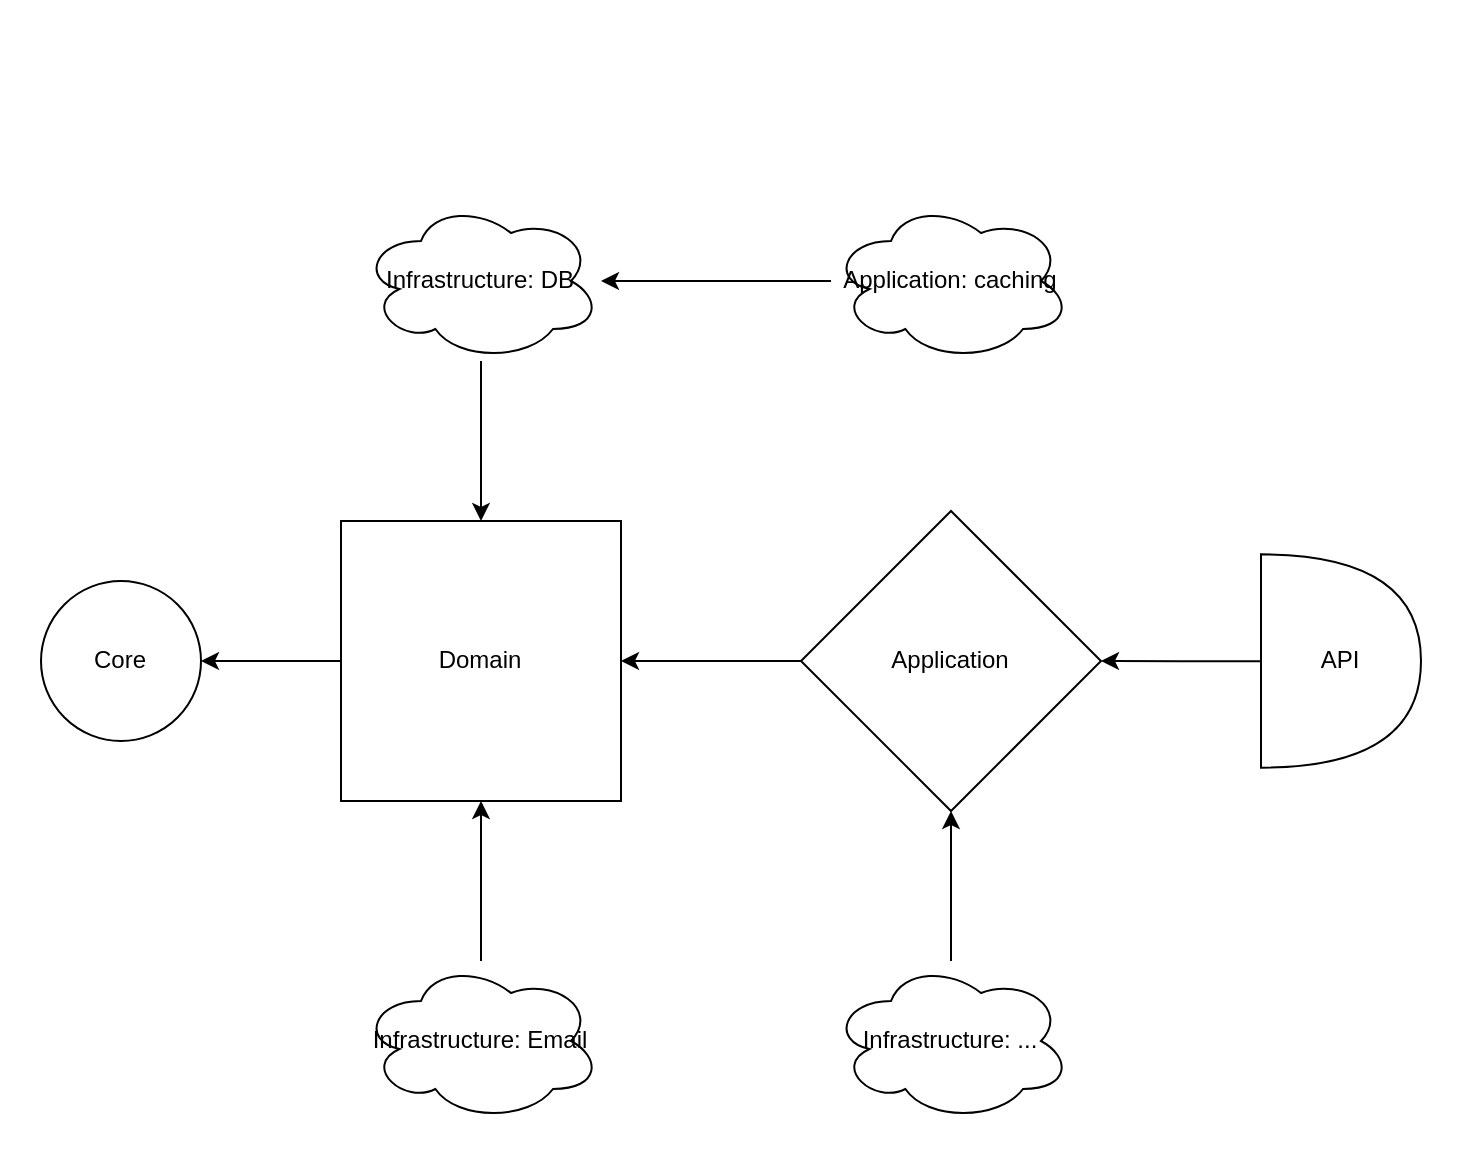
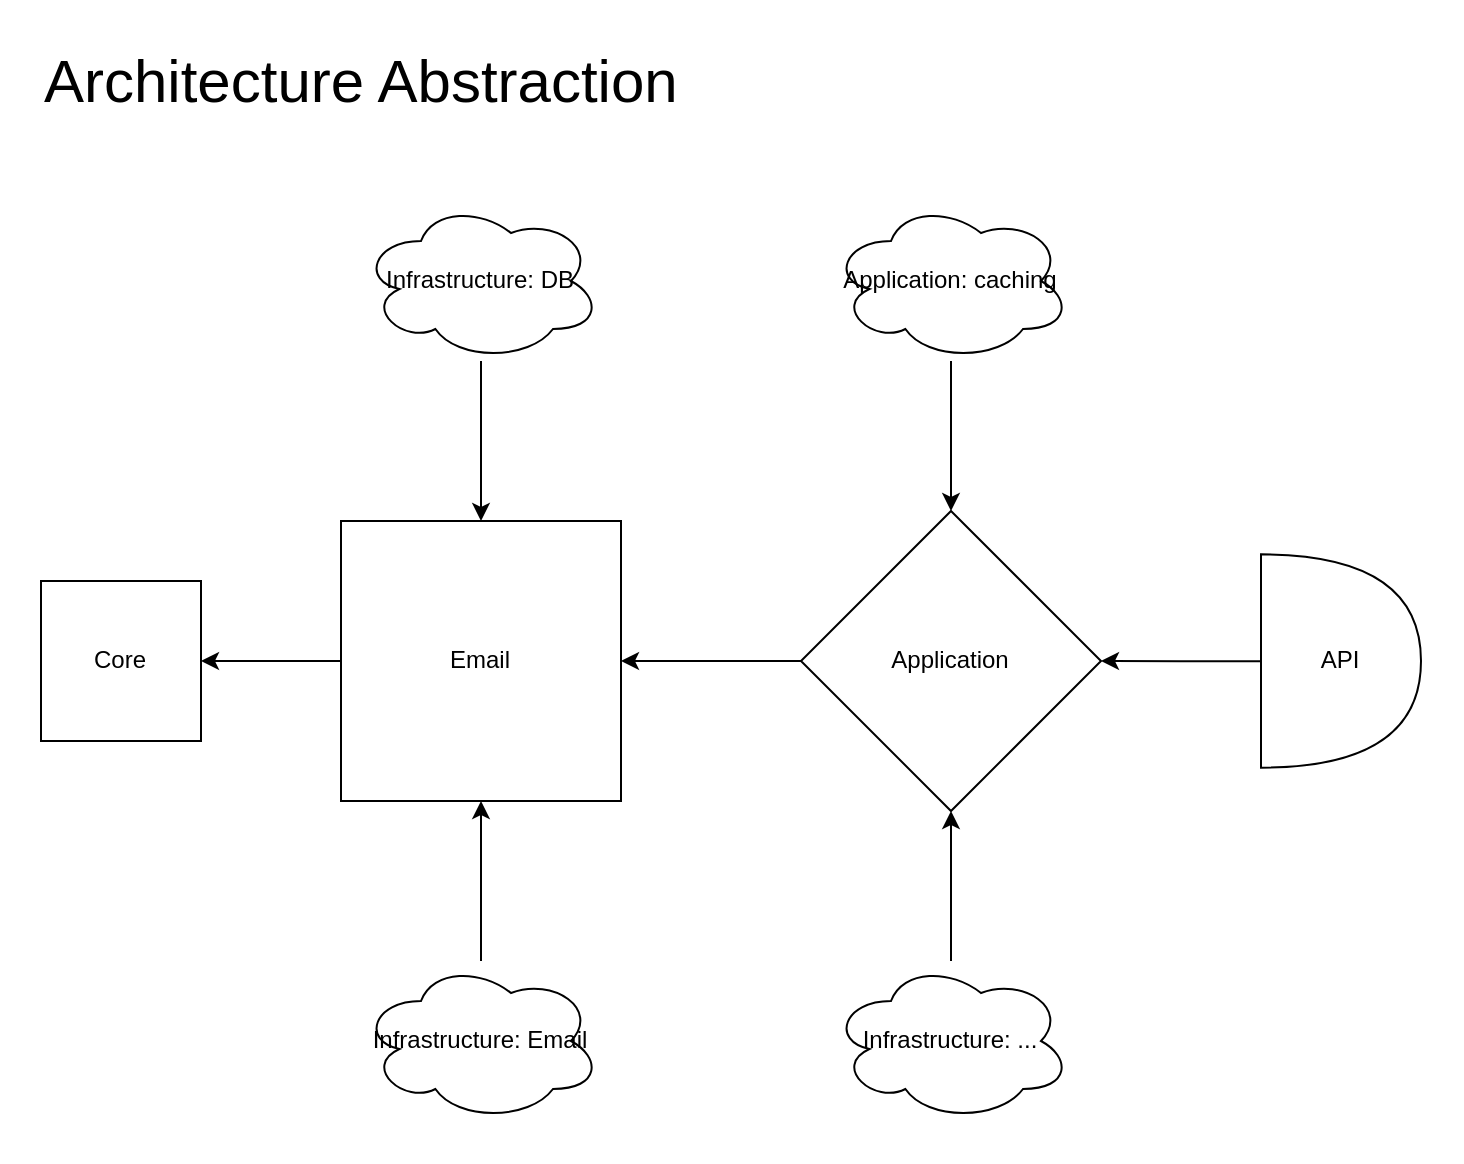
none -> (371, 81)
(723, 281) -> (951, 429)
(121, 661) -> (121, 661)
(481, 661) -> (481, 661)
